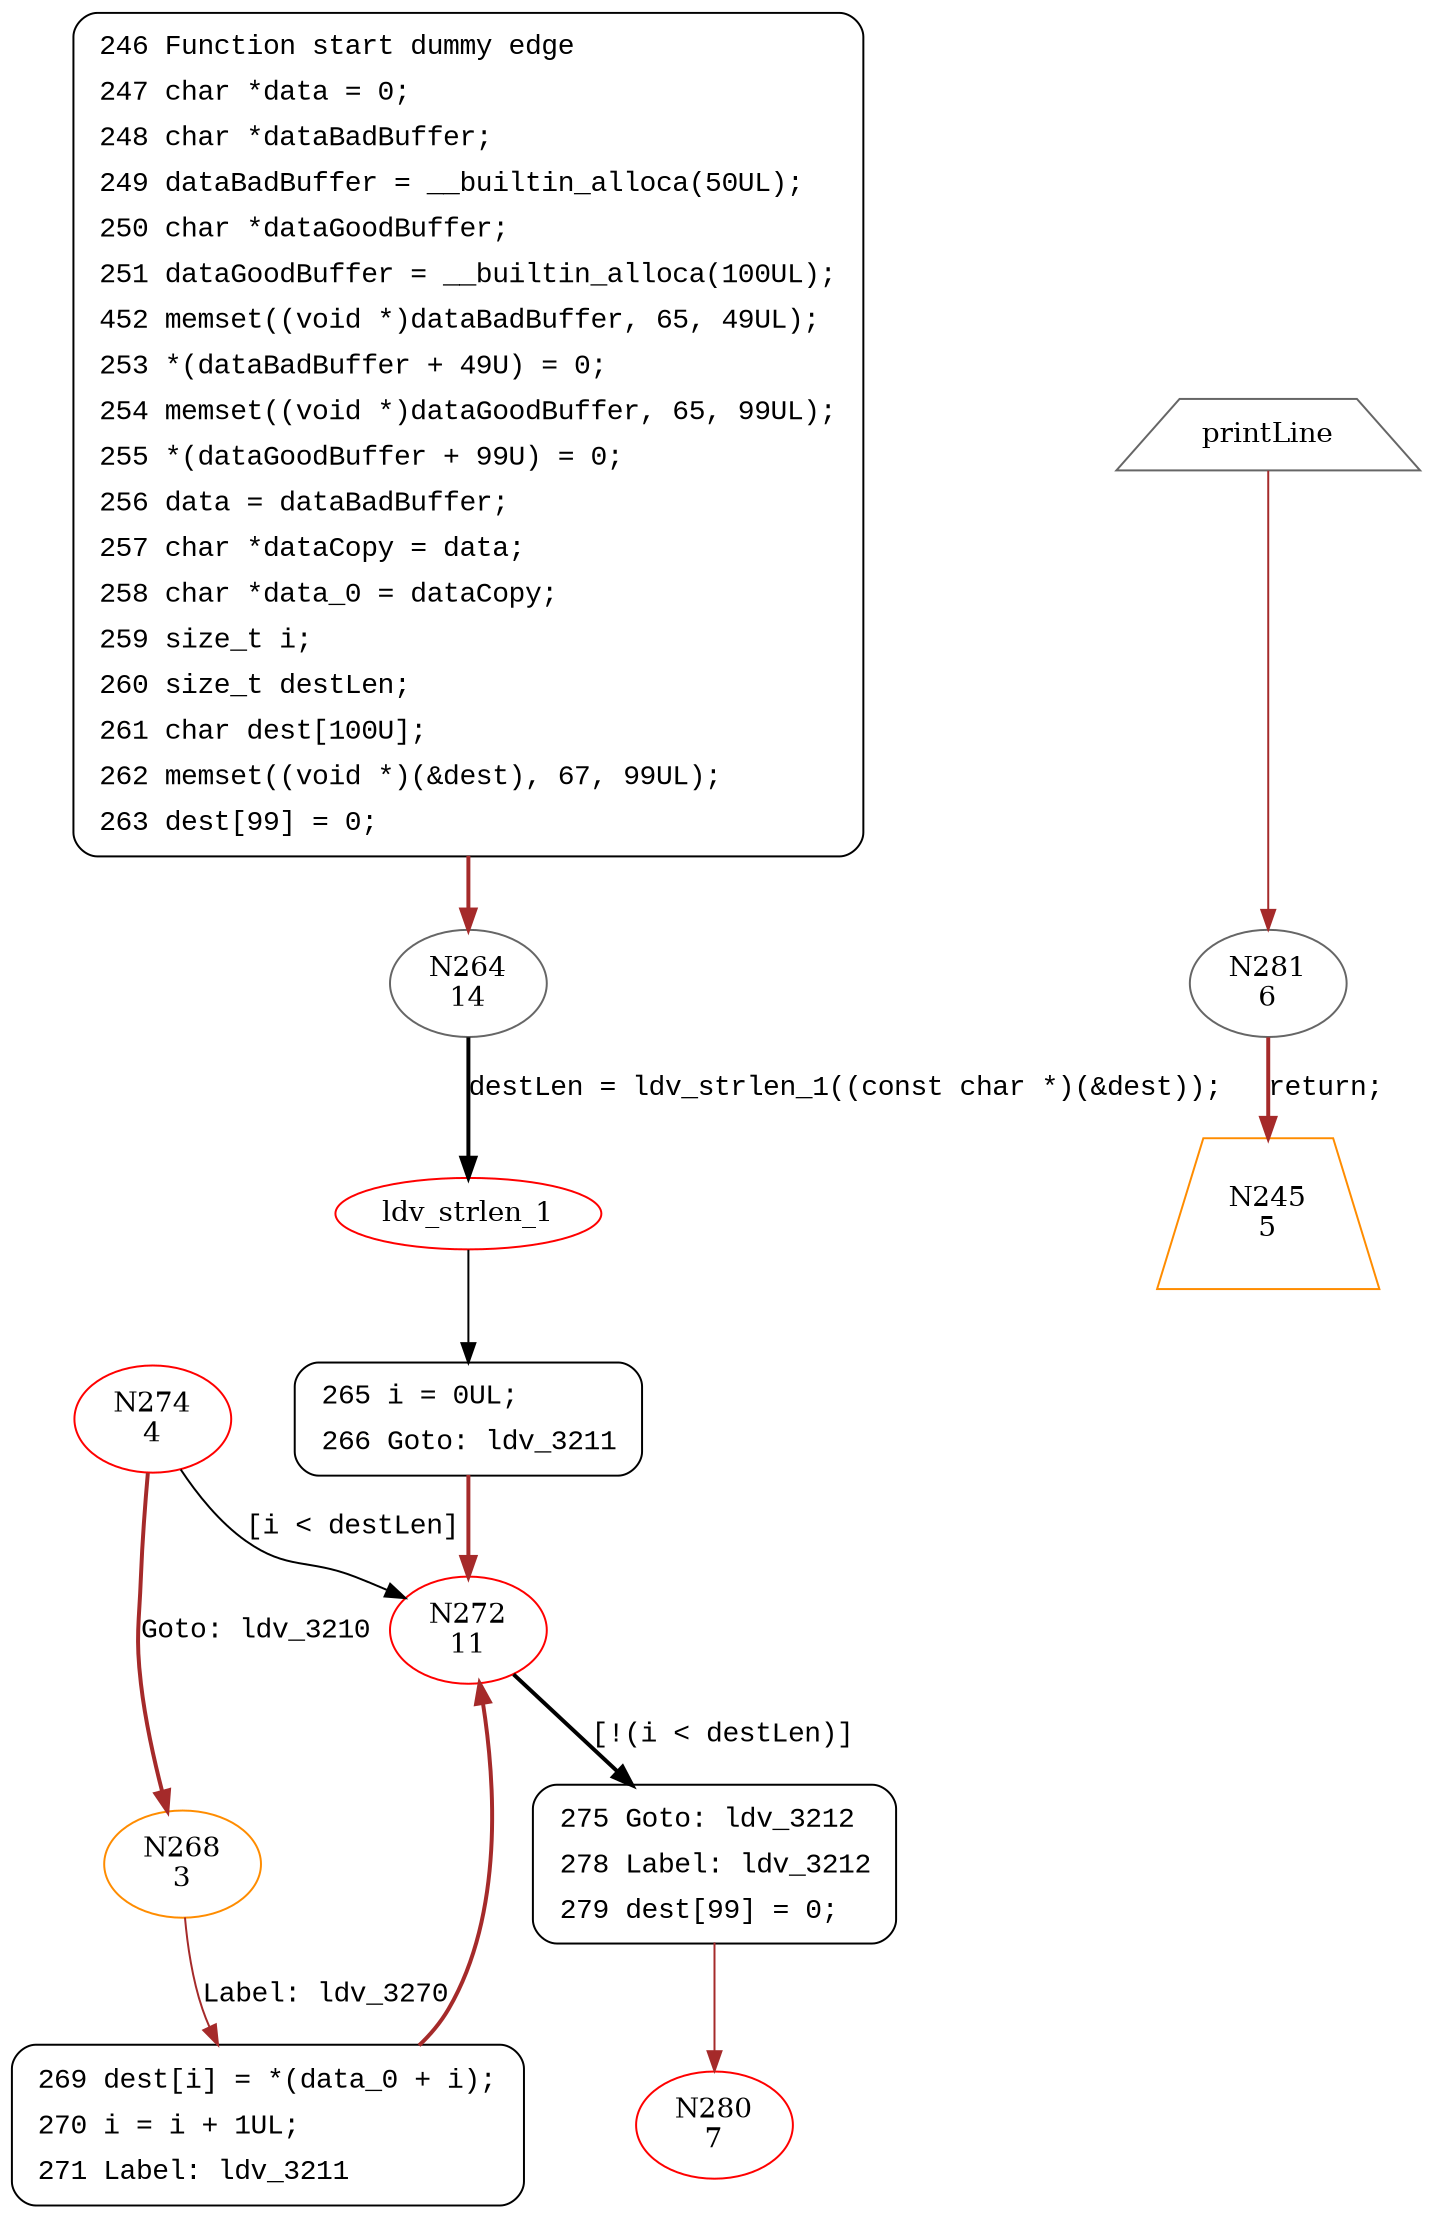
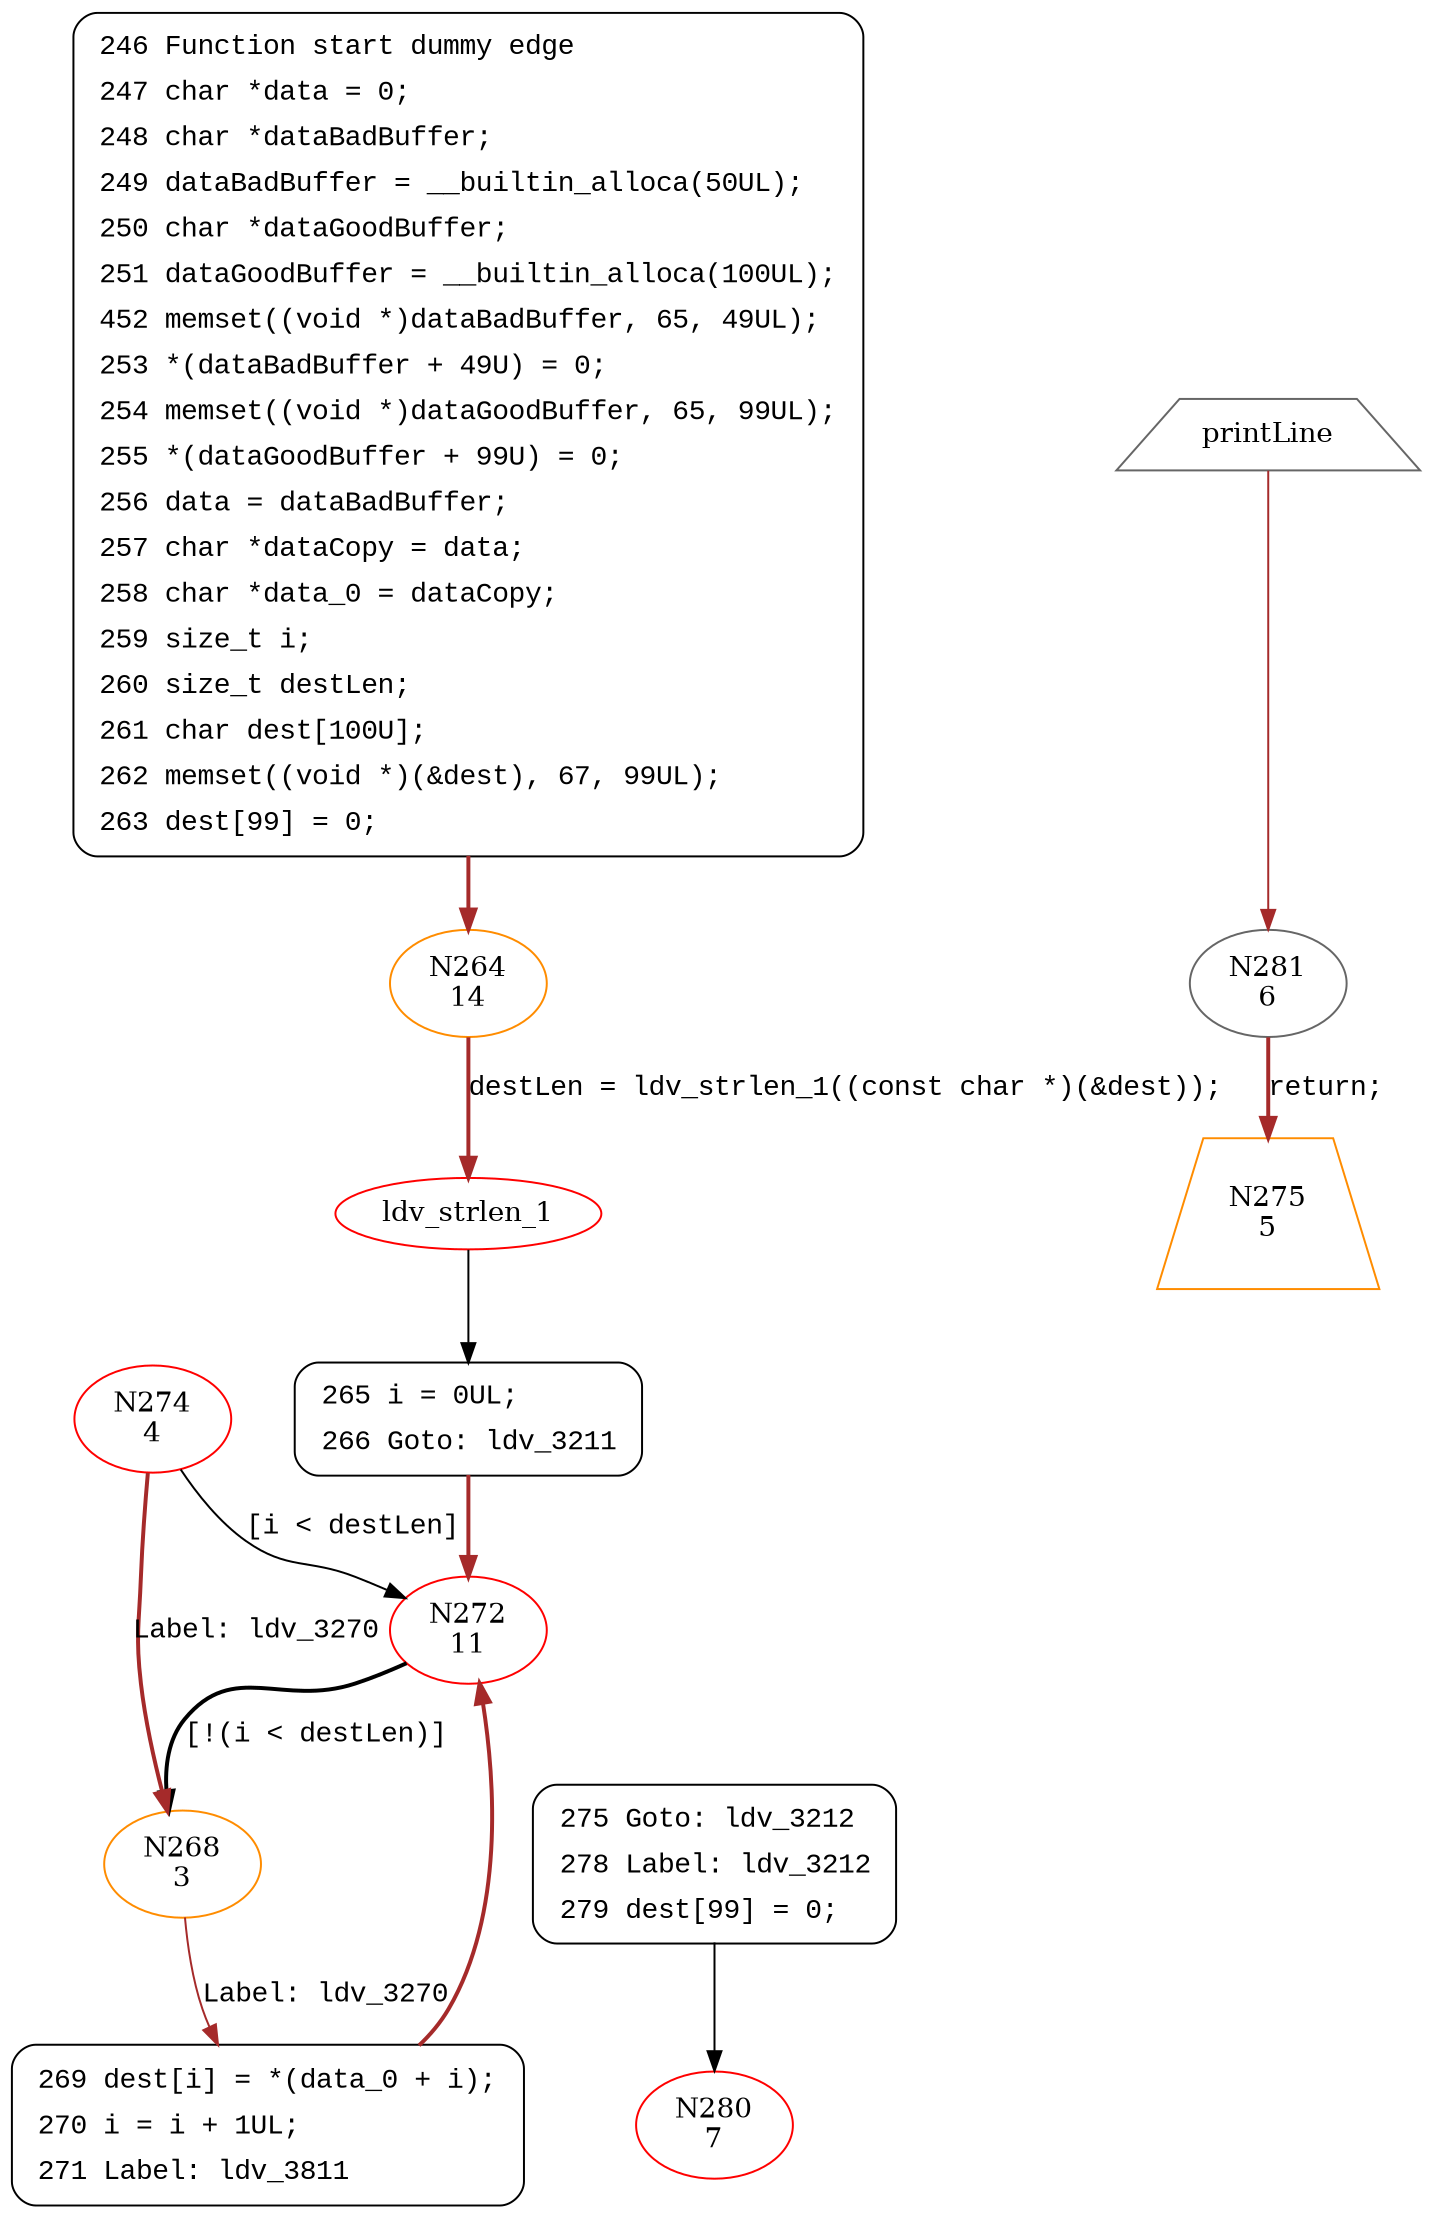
(468, 983) -> (468, 983)
(468, 1097) -> (468, 1097)
(1268, 1214) -> (1268, 1214)
(256, 1630) -> (256, 1630)
(565, 1723) -> (255, 1688)
(714, 1997) -> (714, 1997)
(226, 2171) -> (226, 2171)
